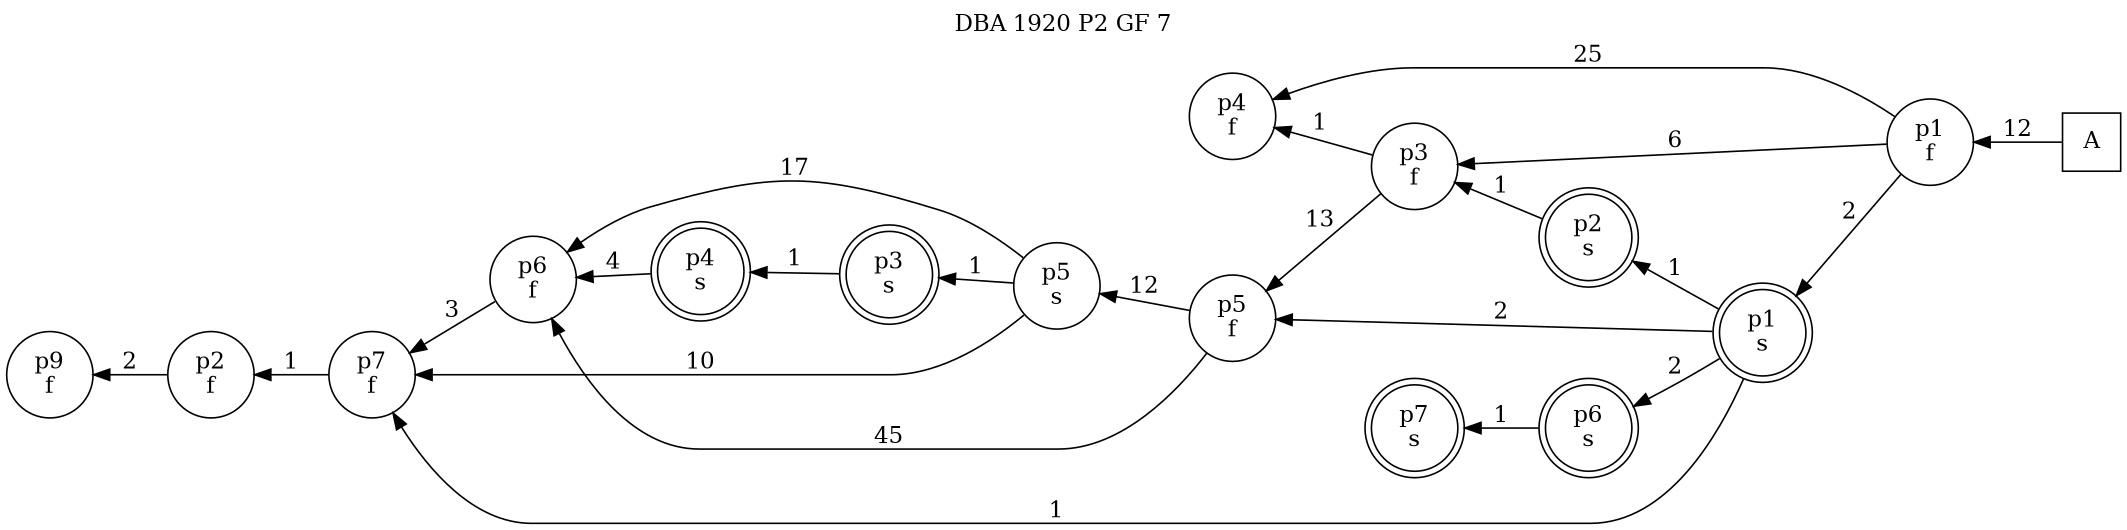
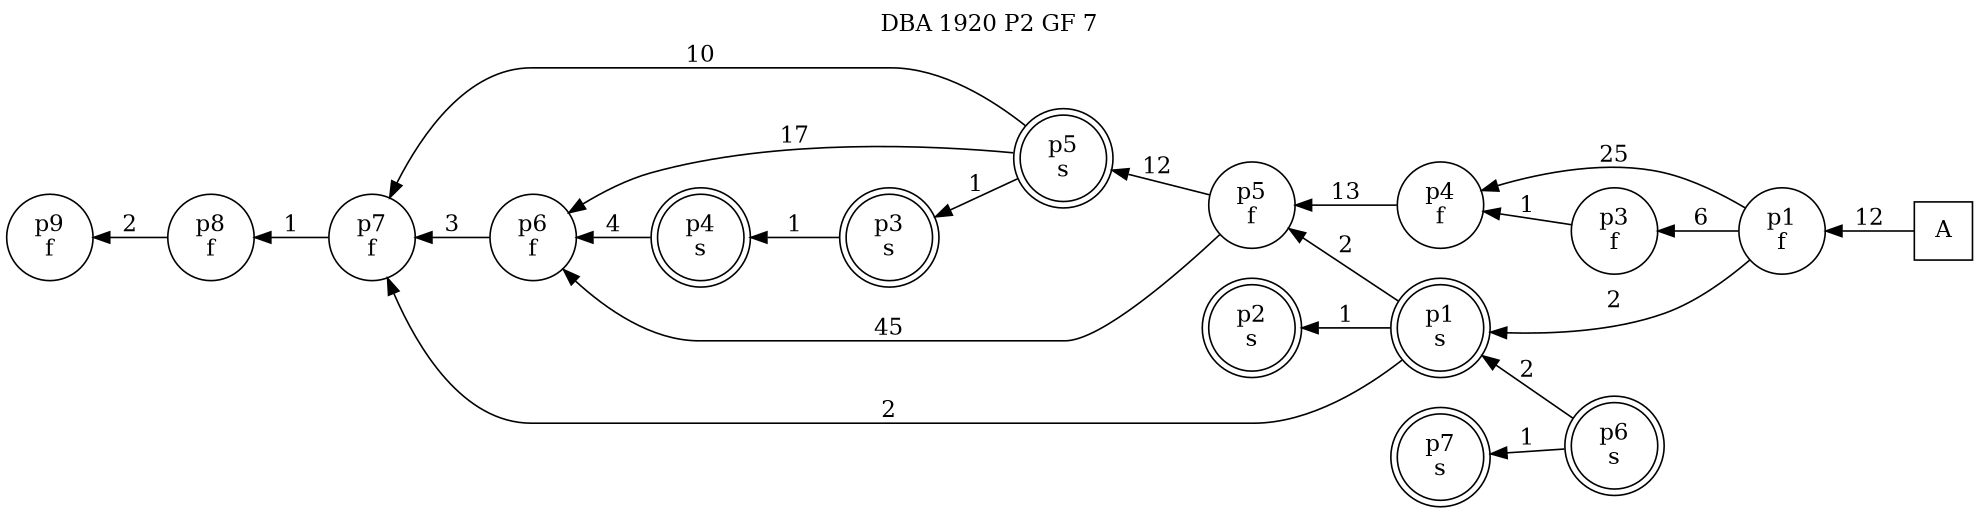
(1506, 204) -> none
(1330, 237) -> (1354, 205)
(1057, 286) -> (1063, 158)
(211, 375) -> (211, 237)
(1684, 379) -> (1534, 392)
(1057, 511) -> (889, 411)
